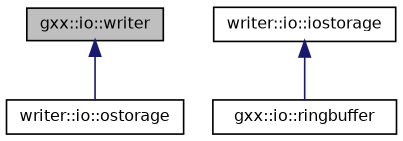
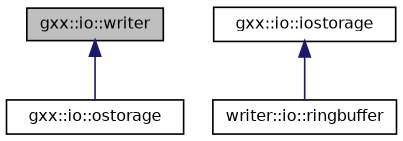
(305, 24) -> (305, 24)
(95, 117) -> (95, 117)
(305, 117) -> (305, 117)
